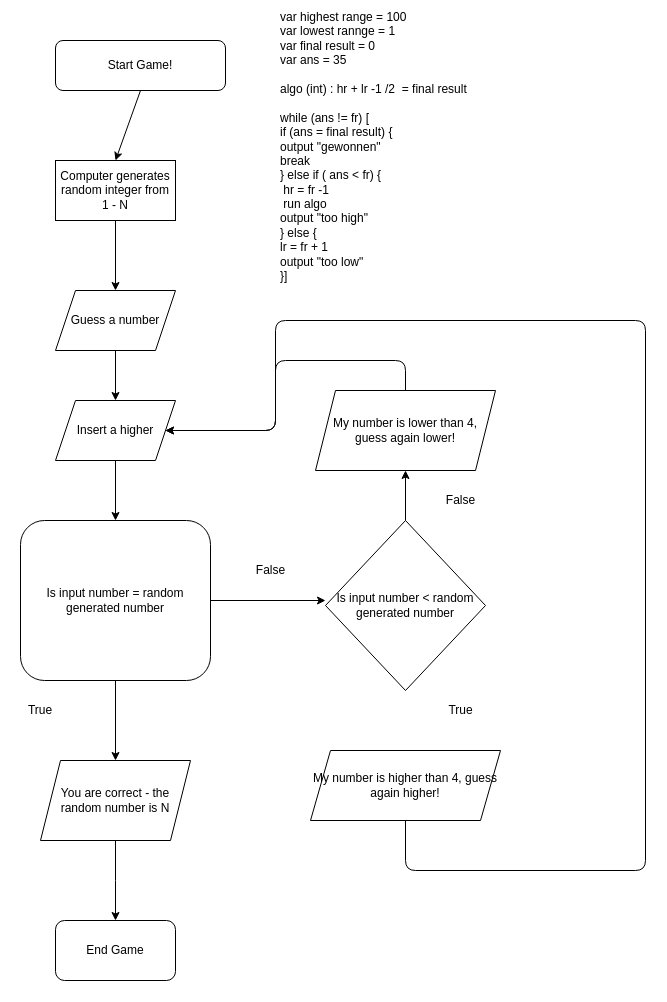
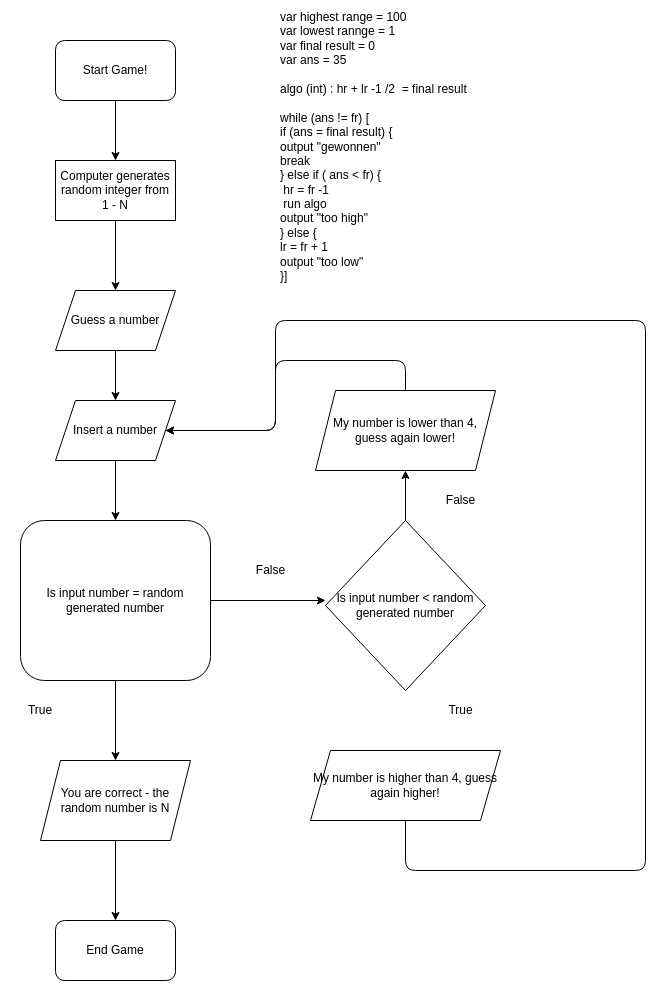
(141, 66) -> (116, 71)
(116, 431) -> (116, 431)
